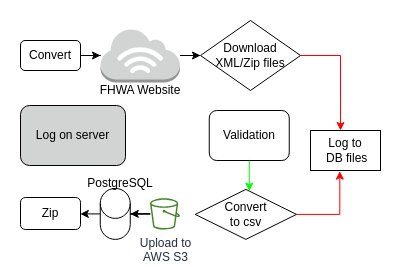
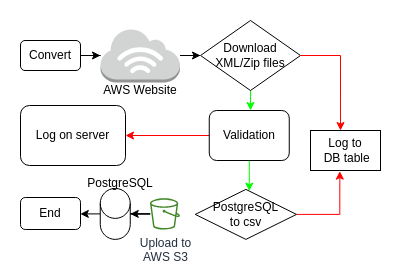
(141, 91) -> (141, 91)
none -> (251, 97)
(73, 136) -> (73, 136)
none -> (171, 136)
(346, 151) -> (346, 151)
(51, 214) -> (51, 214)
(246, 215) -> (246, 215)
